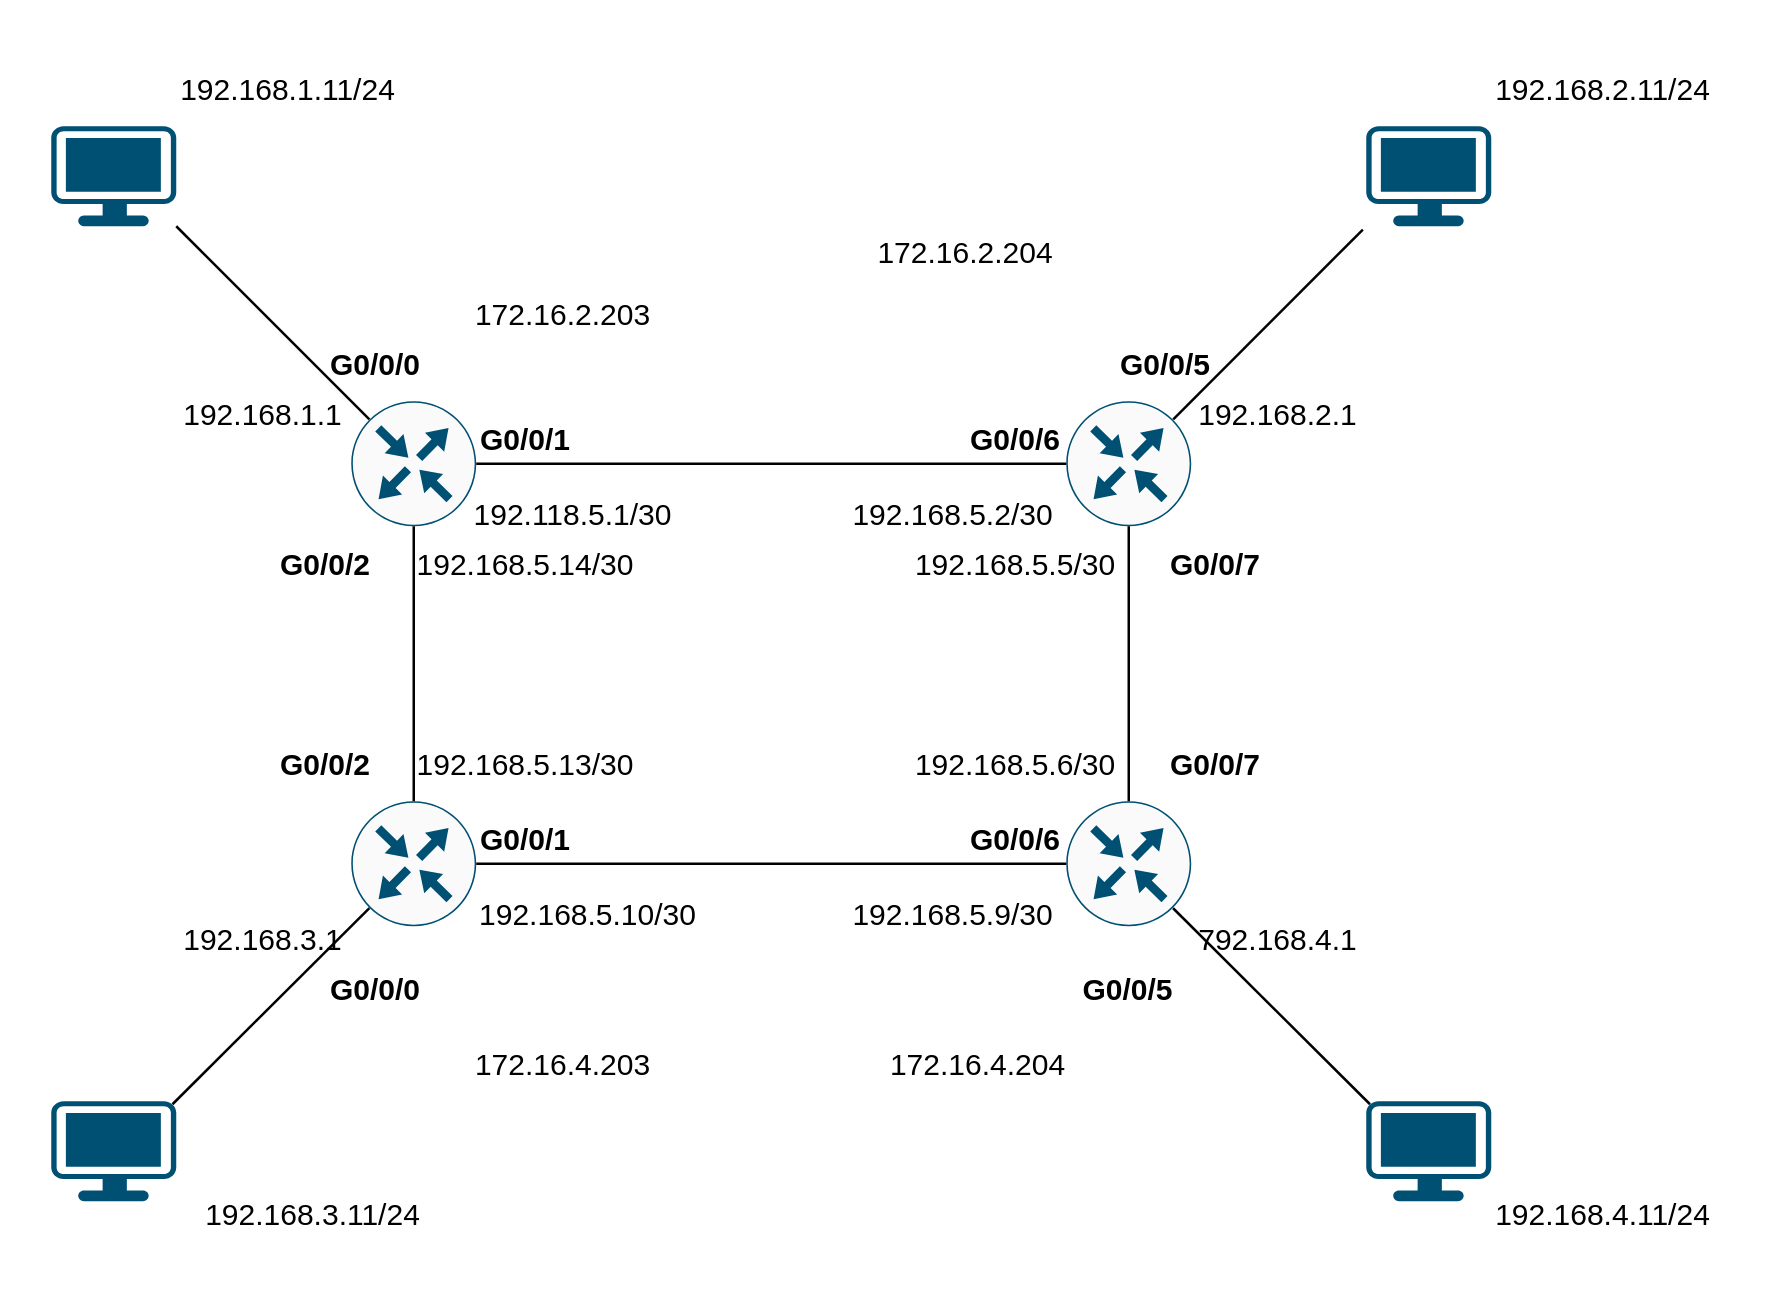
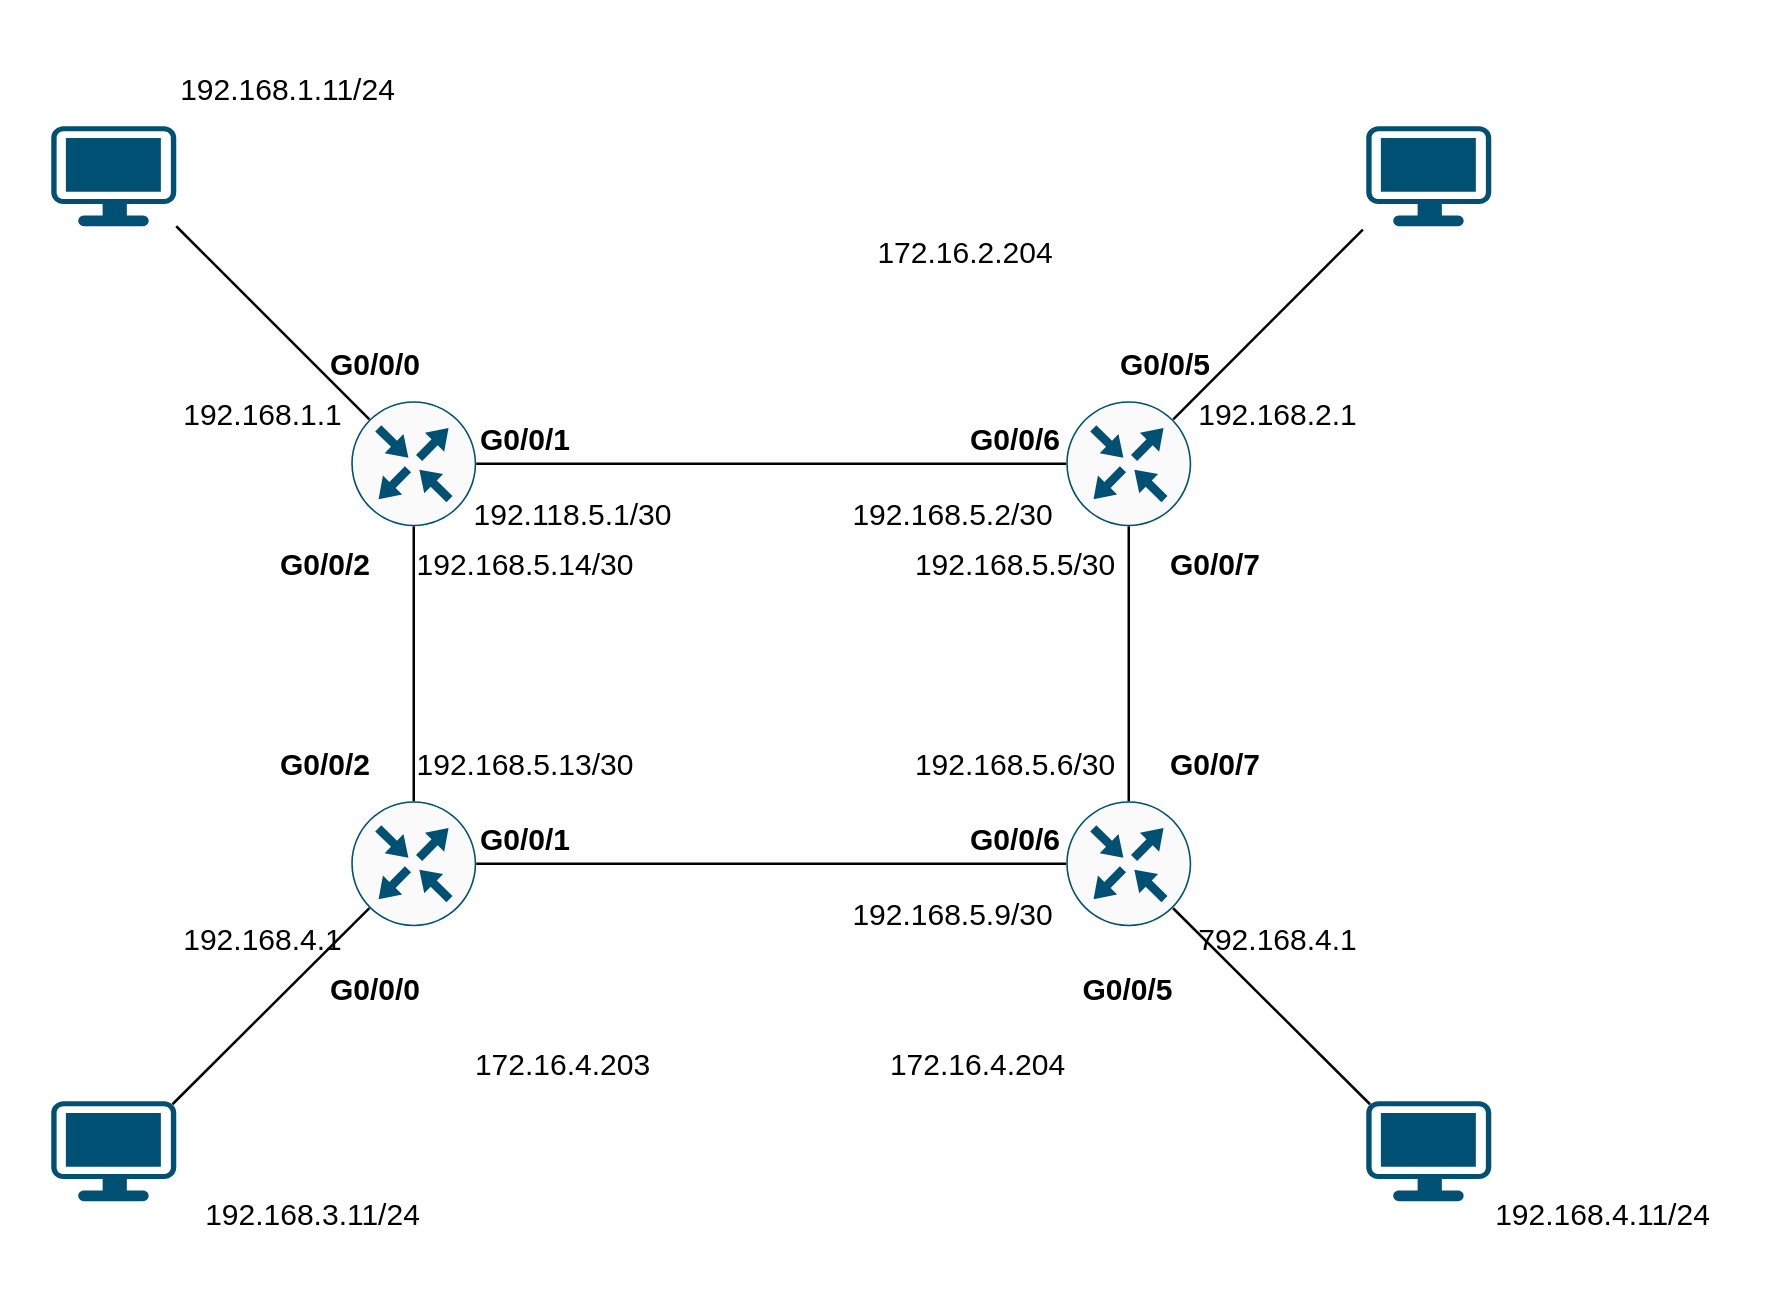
(1604, 89) -> none
(564, 314) -> none
(589, 914) -> none
(263, 940) -> (263, 940)
